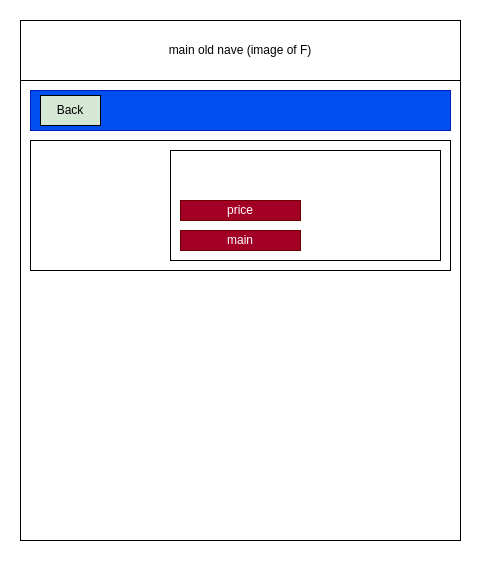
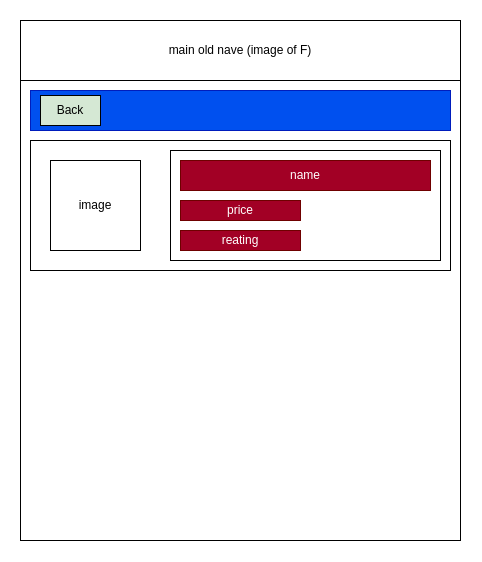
none -> (306, 176)
none -> (96, 206)
(241, 241) -> (241, 241)
